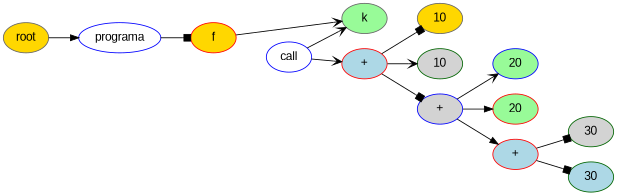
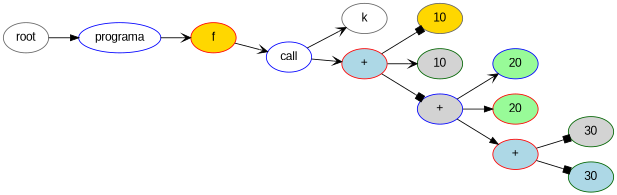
(364, 18) -> (364, 18)
(285, 29) -> (247, 46)
(26, 38) -> (26, 38)
(171, 38) -> (171, 38)
